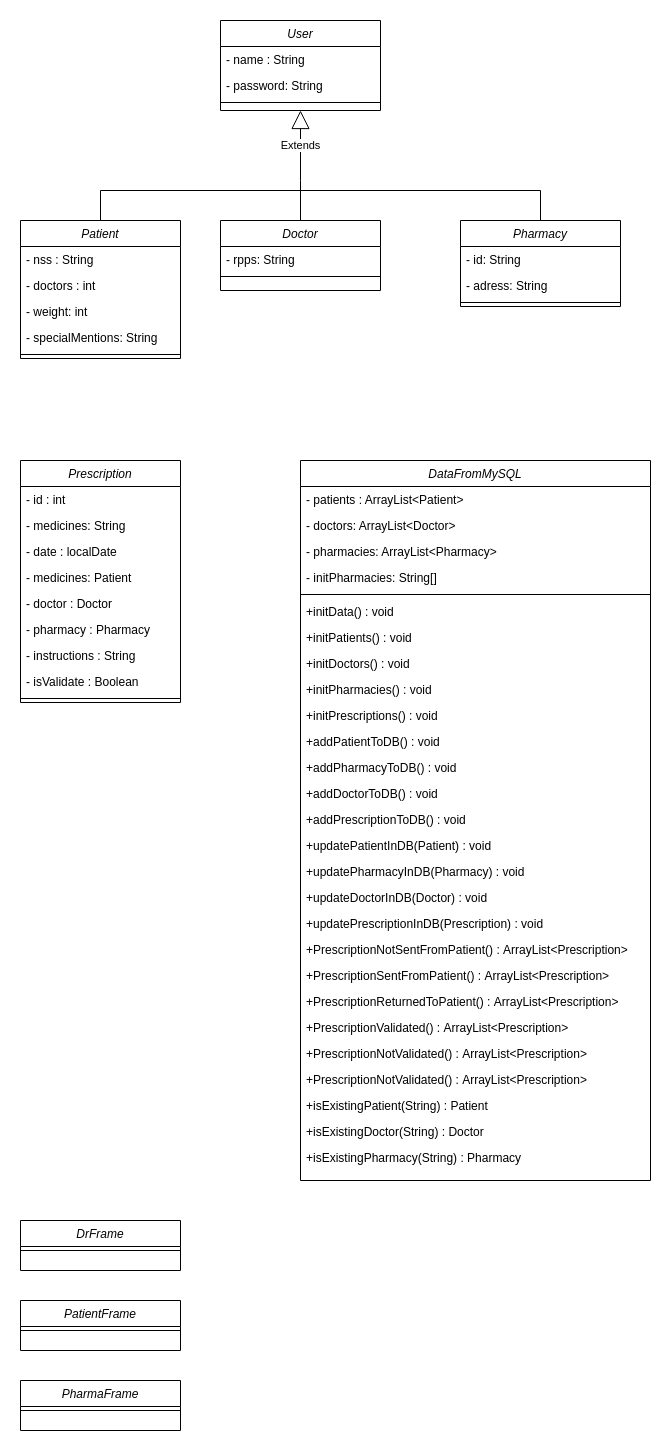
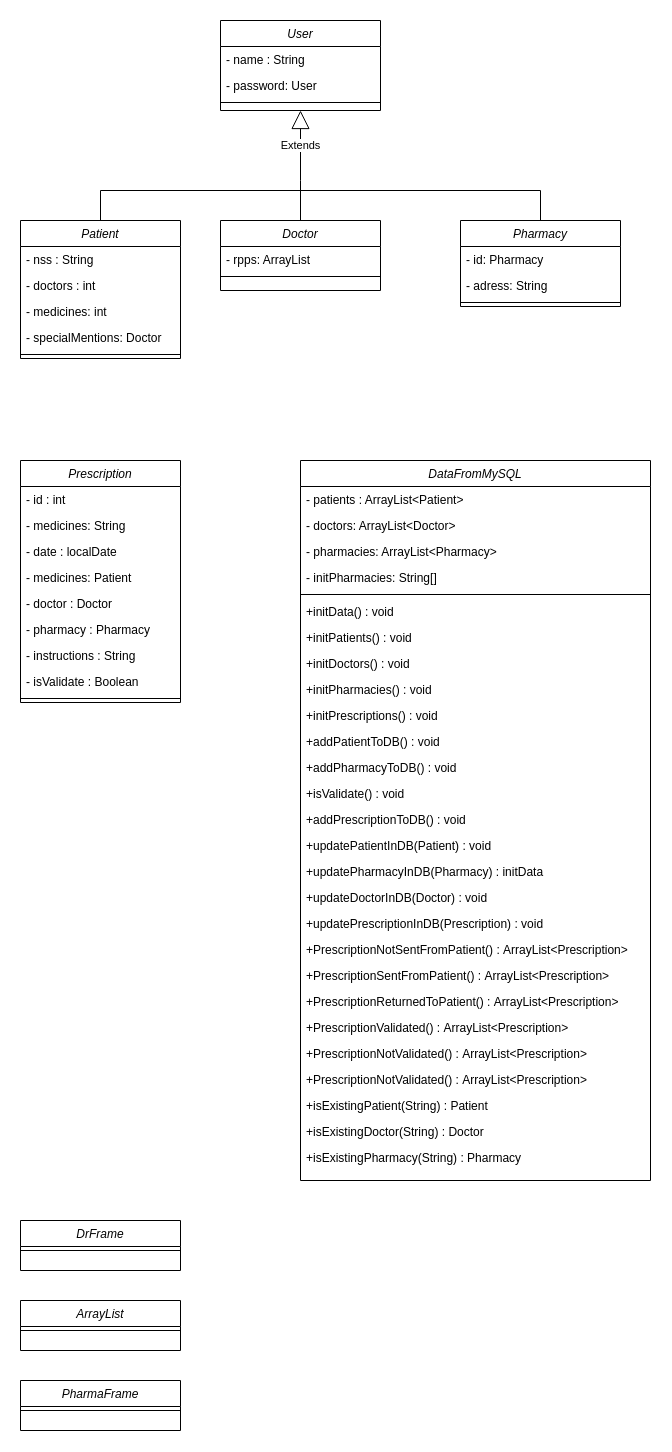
(280, 86) -> (275, 86)
(267, 260) -> (277, 260)
(499, 260) -> (507, 260)
(62, 312) -> (70, 312)
(99, 338) -> (101, 338)
(377, 794) -> (362, 794)
(421, 872) -> (433, 872)
(100, 1314) -> (100, 1314)
